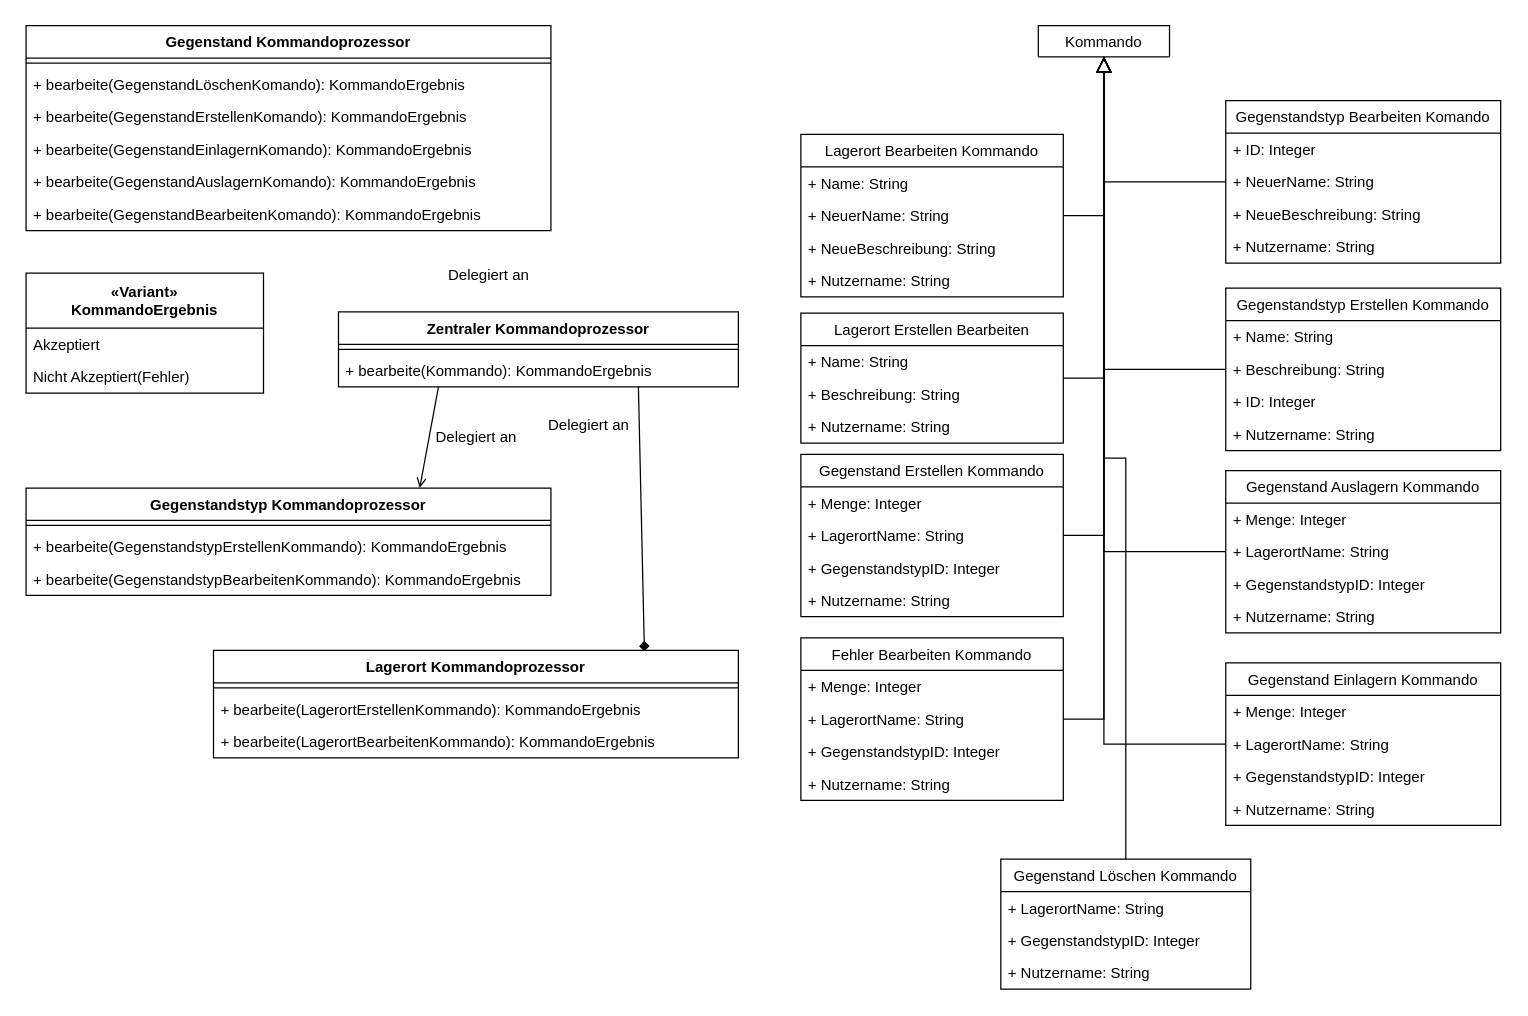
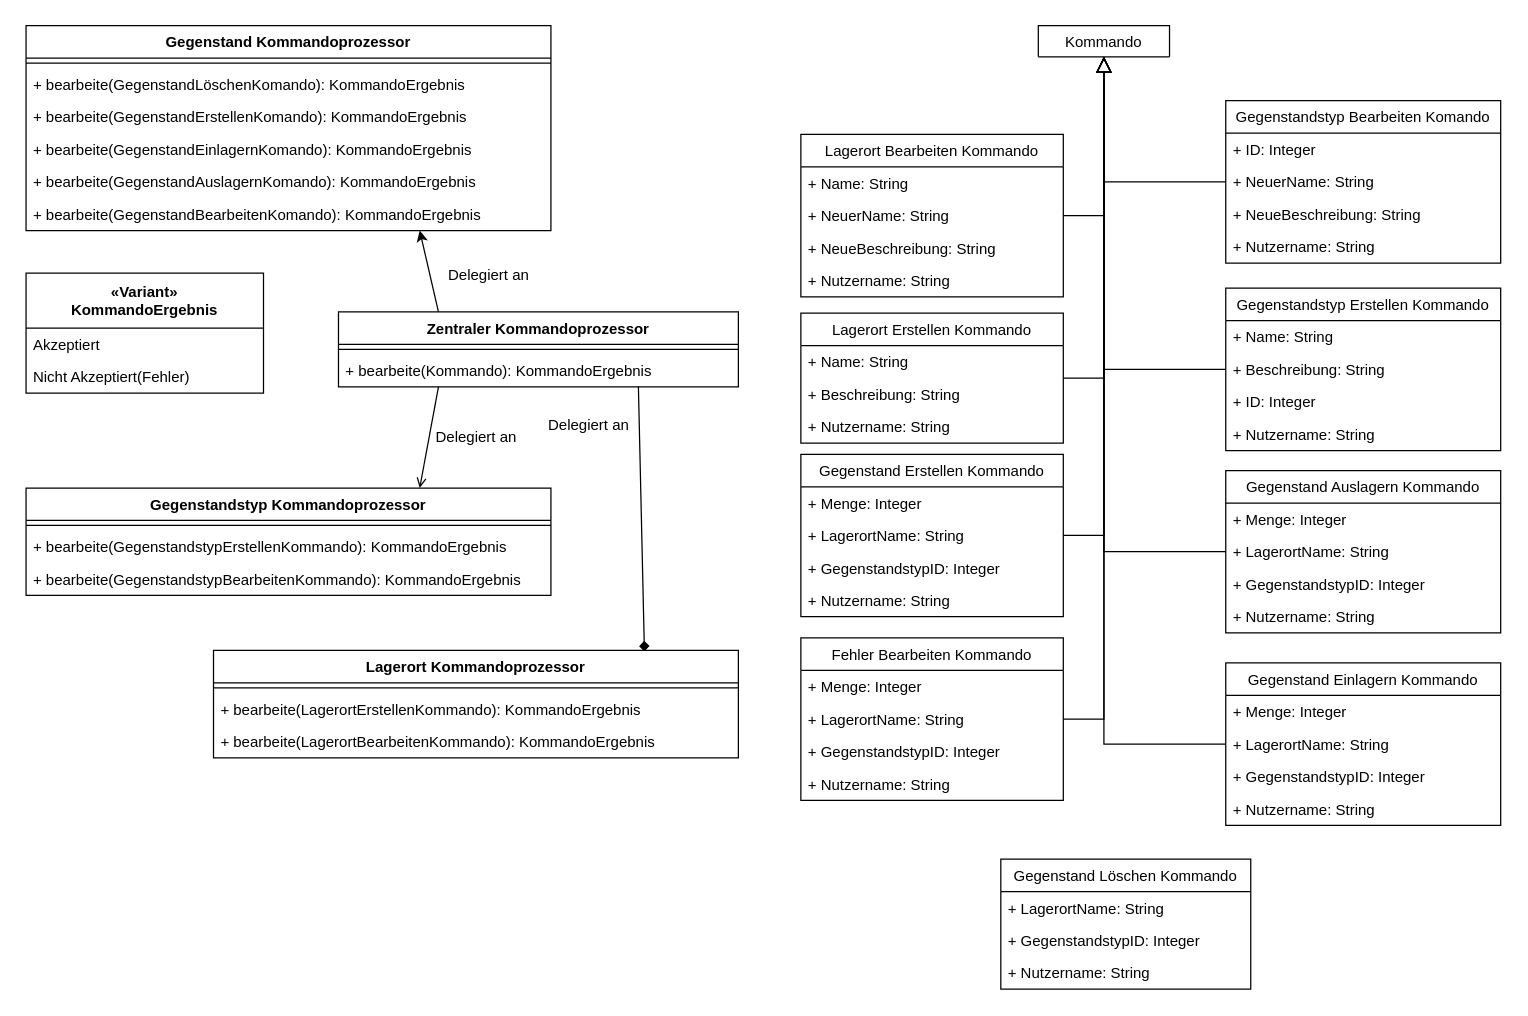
none -> (430, 275)
(931, 330) -> (931, 330)
(1126, 648) -> none
